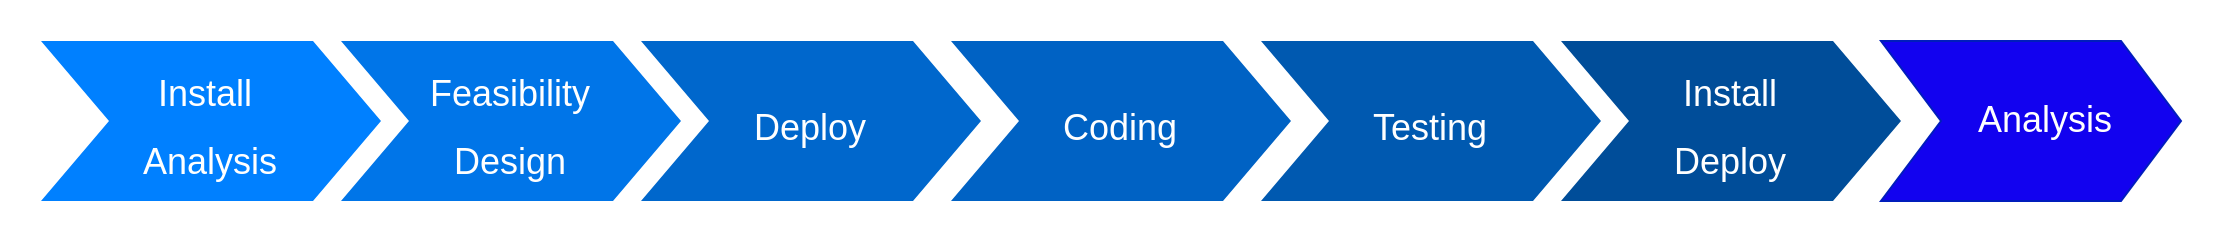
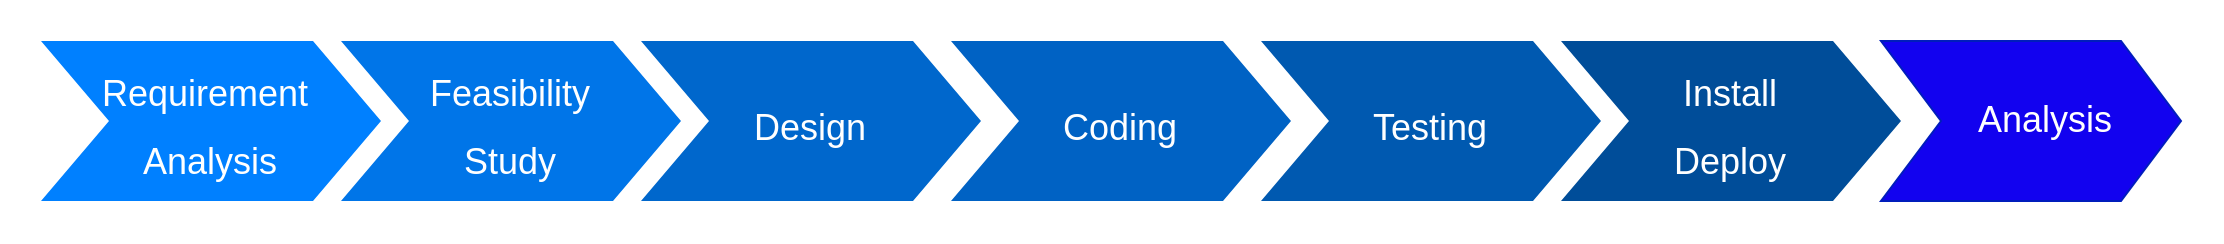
(211, 121) -> (211, 121)
(511, 121) -> (511, 121)
(811, 121) -> (811, 121)
